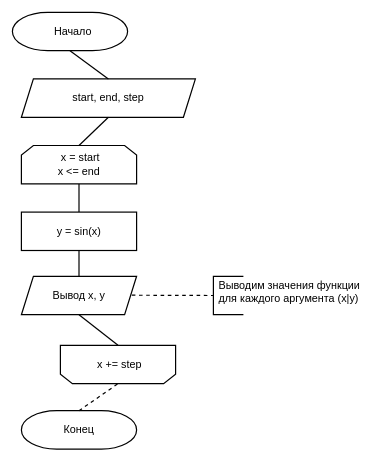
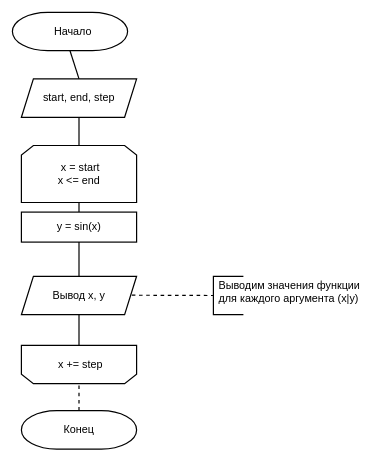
(108, 98) -> (79, 98)
(79, 165) -> (79, 174)
(79, 231) -> (79, 227)
(118, 365) -> (79, 365)
